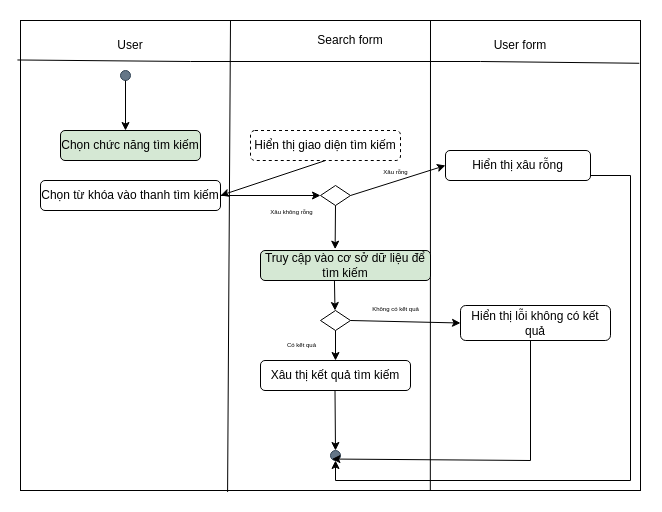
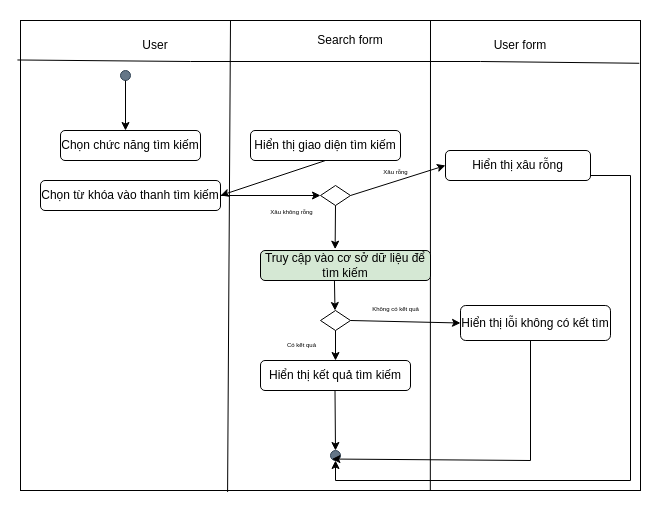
(131, 46) -> (156, 46)
(131, 146) -> (131, 146)
(326, 146) -> (326, 146)
(536, 324) -> (536, 324)
(336, 376) -> (336, 376)
